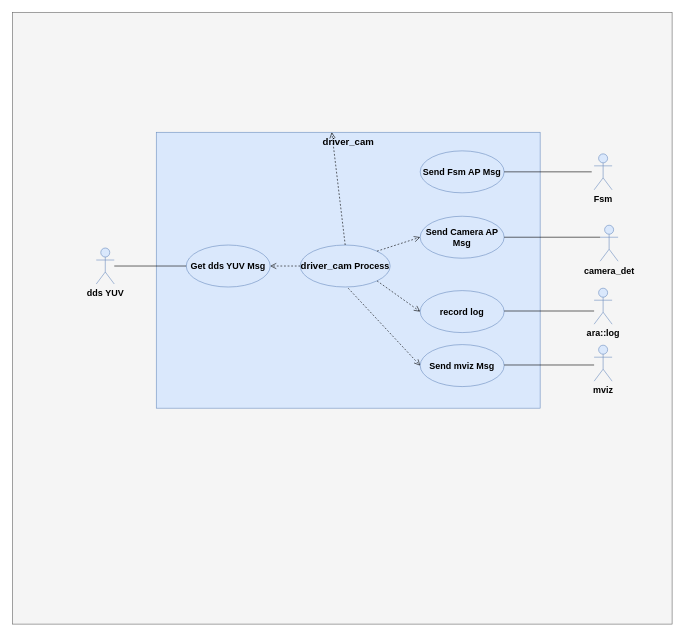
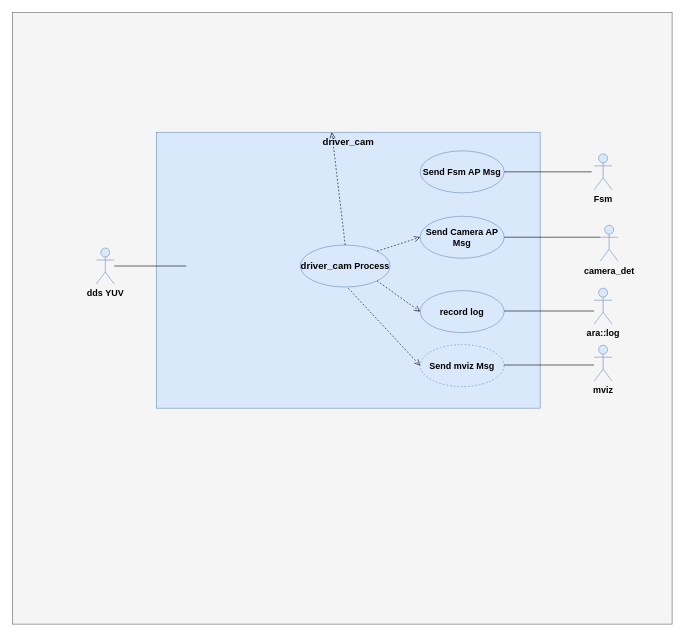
(228, 266) -> none
(286, 266) -> none
(462, 366) -> (462, 366)
